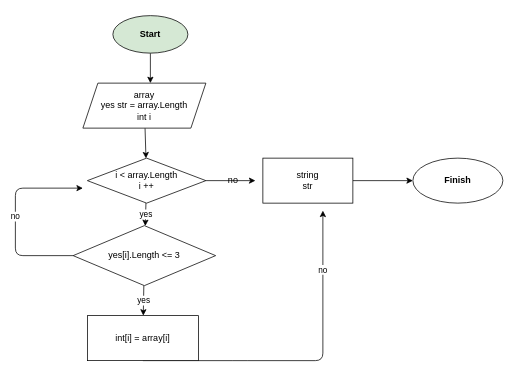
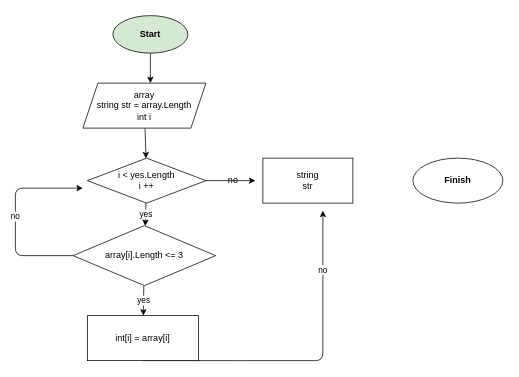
(144, 105) -> (144, 105)
(147, 180) -> (147, 180)
(380, 180) -> none
(144, 255) -> (144, 255)
